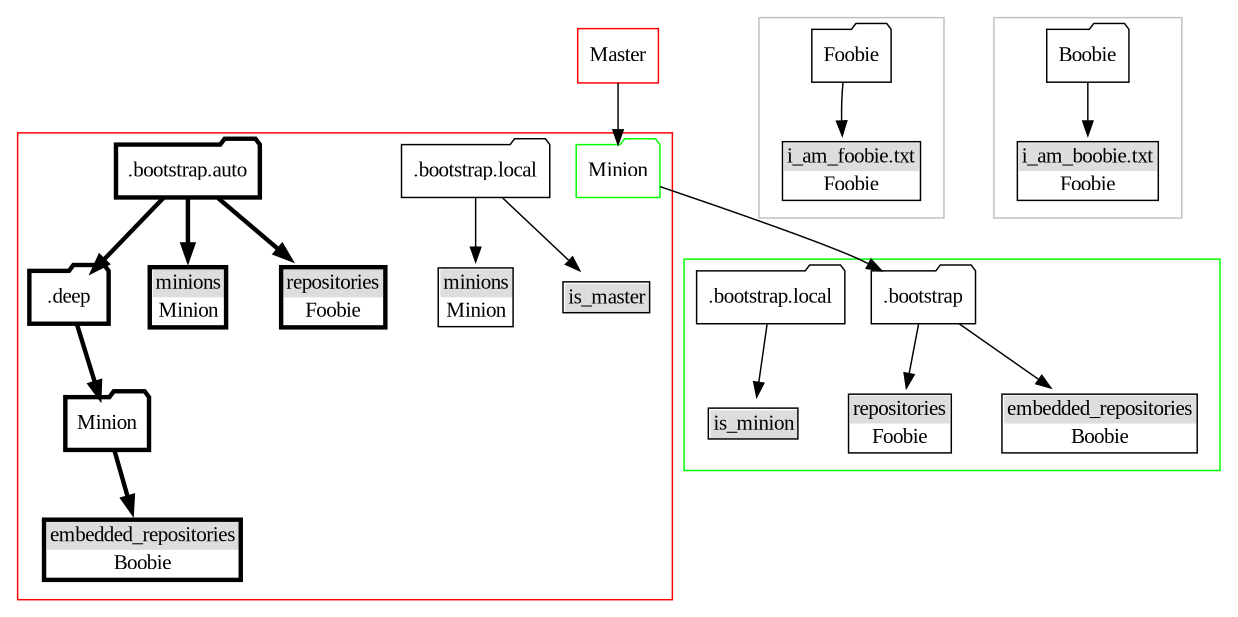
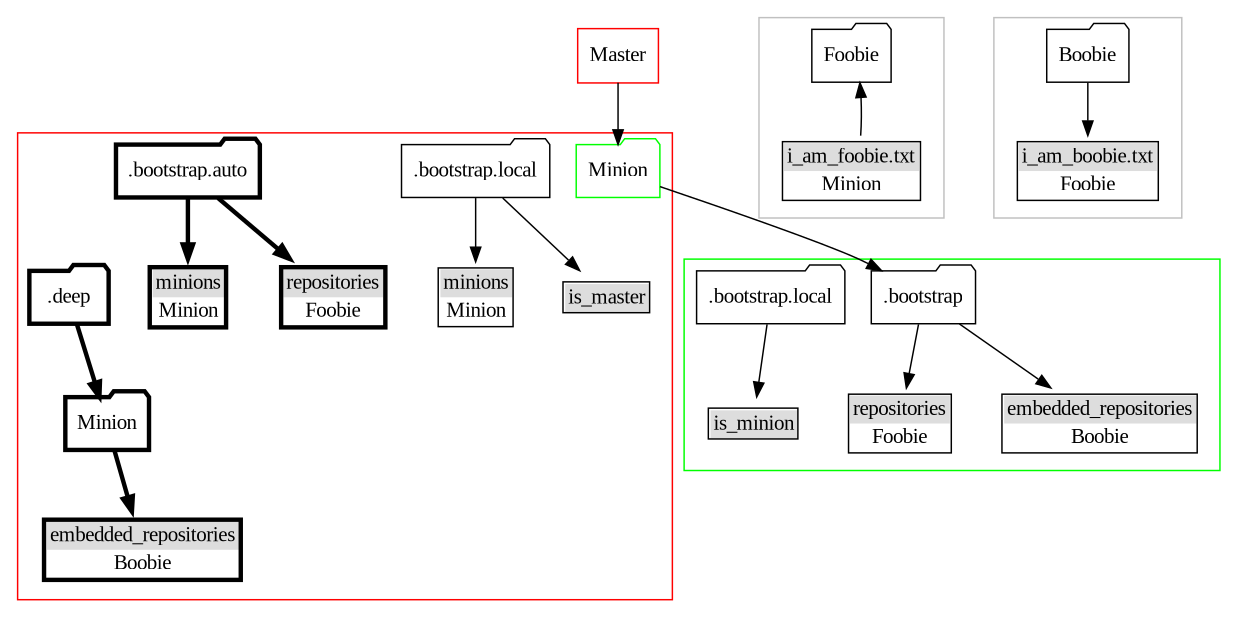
(842, 102) -> (861, 117)
(851, 184) -> (851, 184)
(134, 229) -> none
